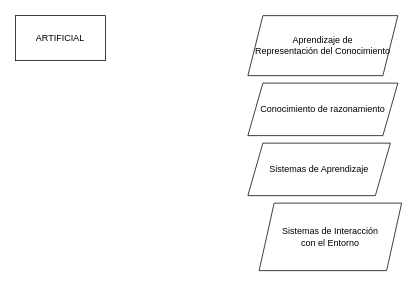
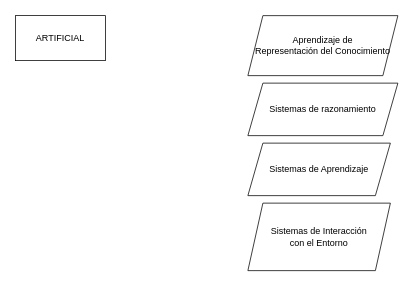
(323, 109) -> (323, 109)
(330, 237) -> (319, 237)
